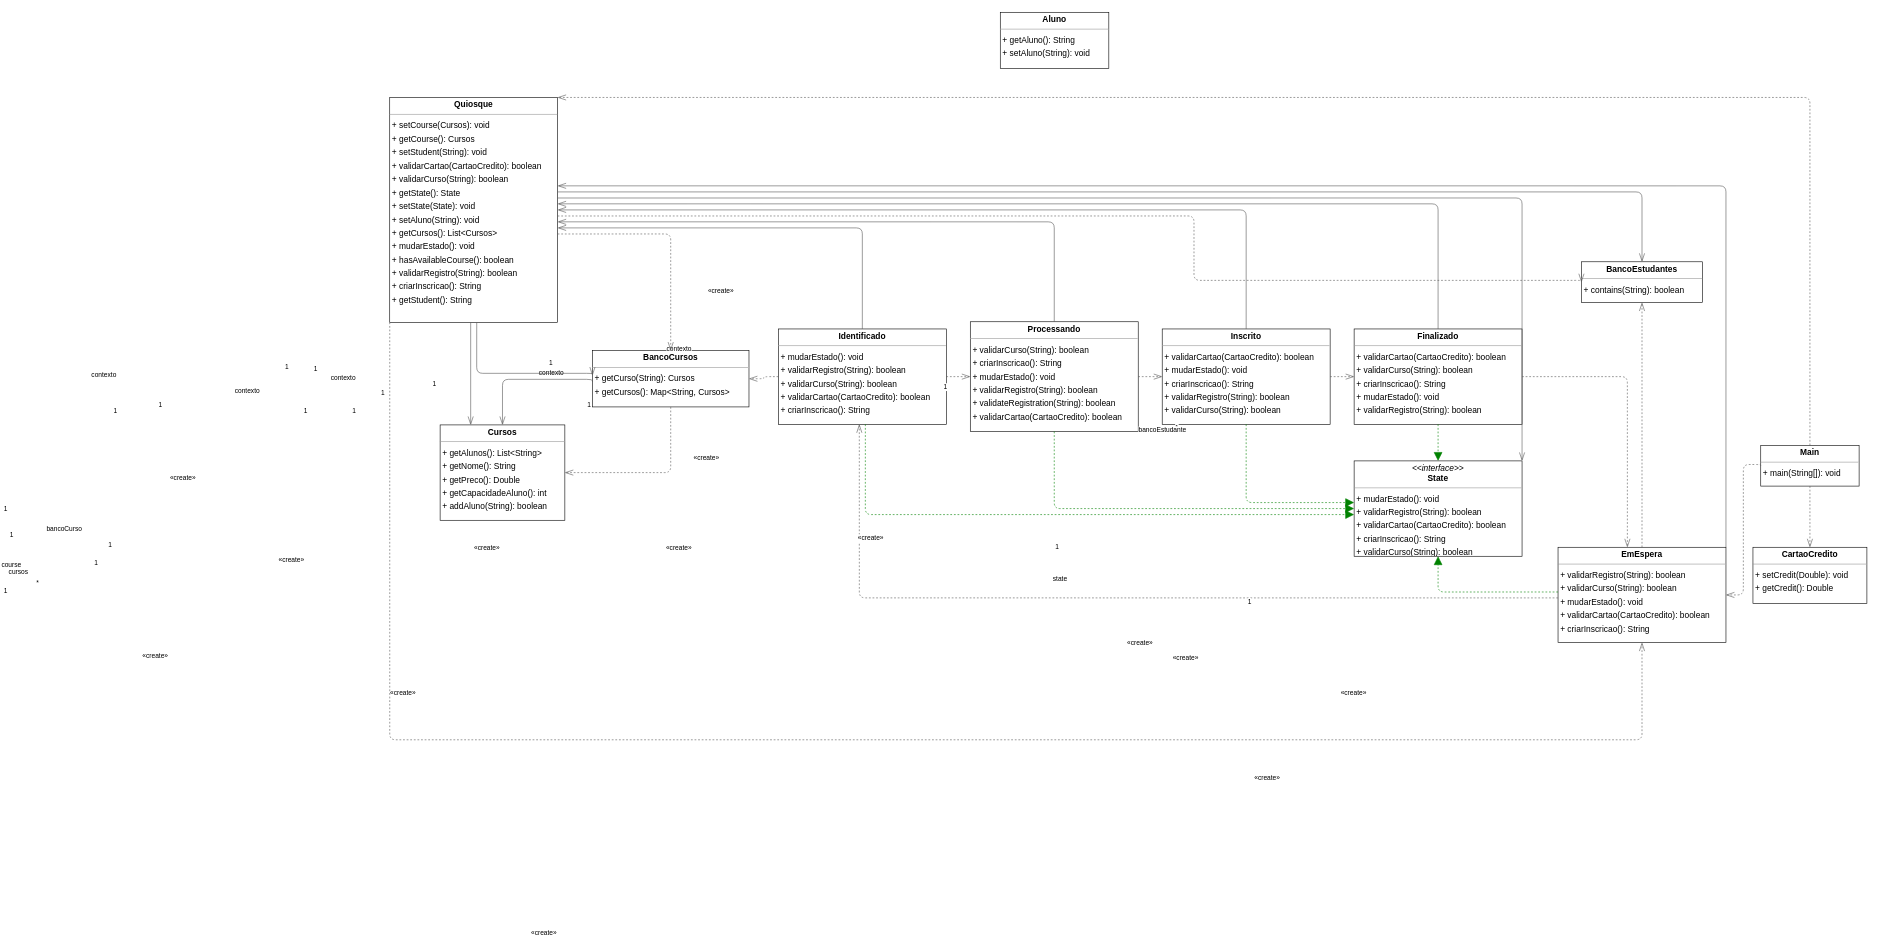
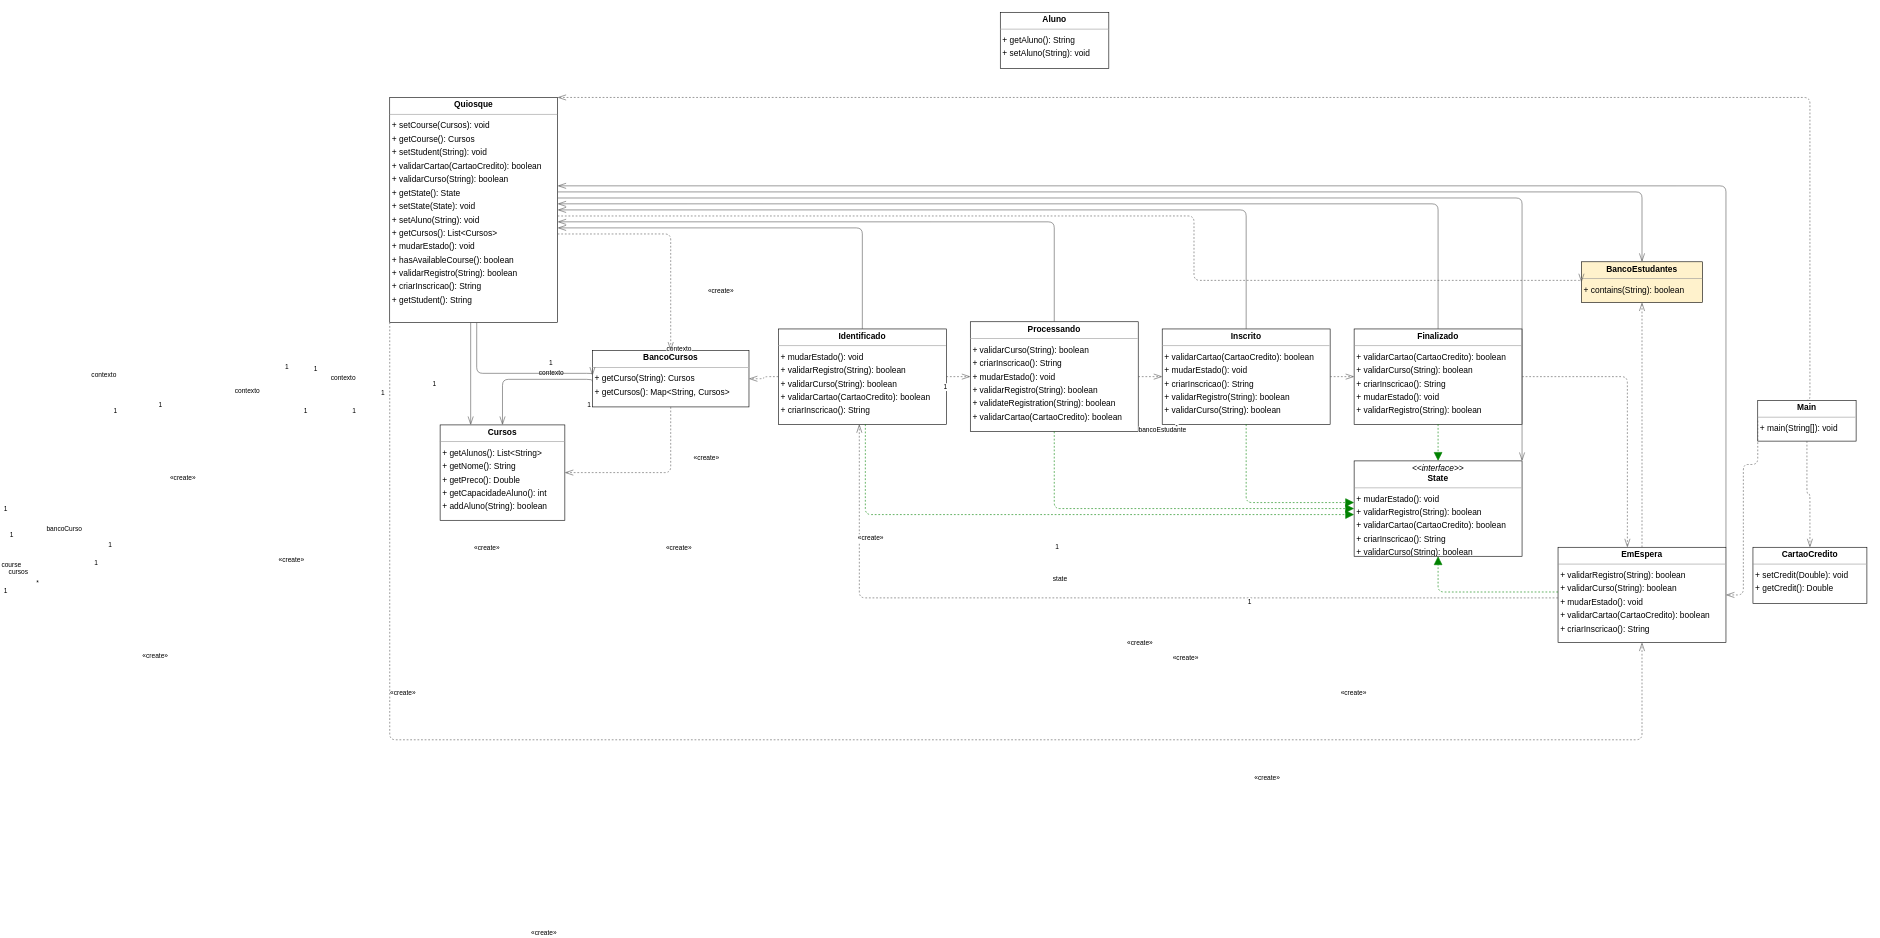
(1643, 282) -> (1643, 282)
(1811, 466) -> (1808, 421)
